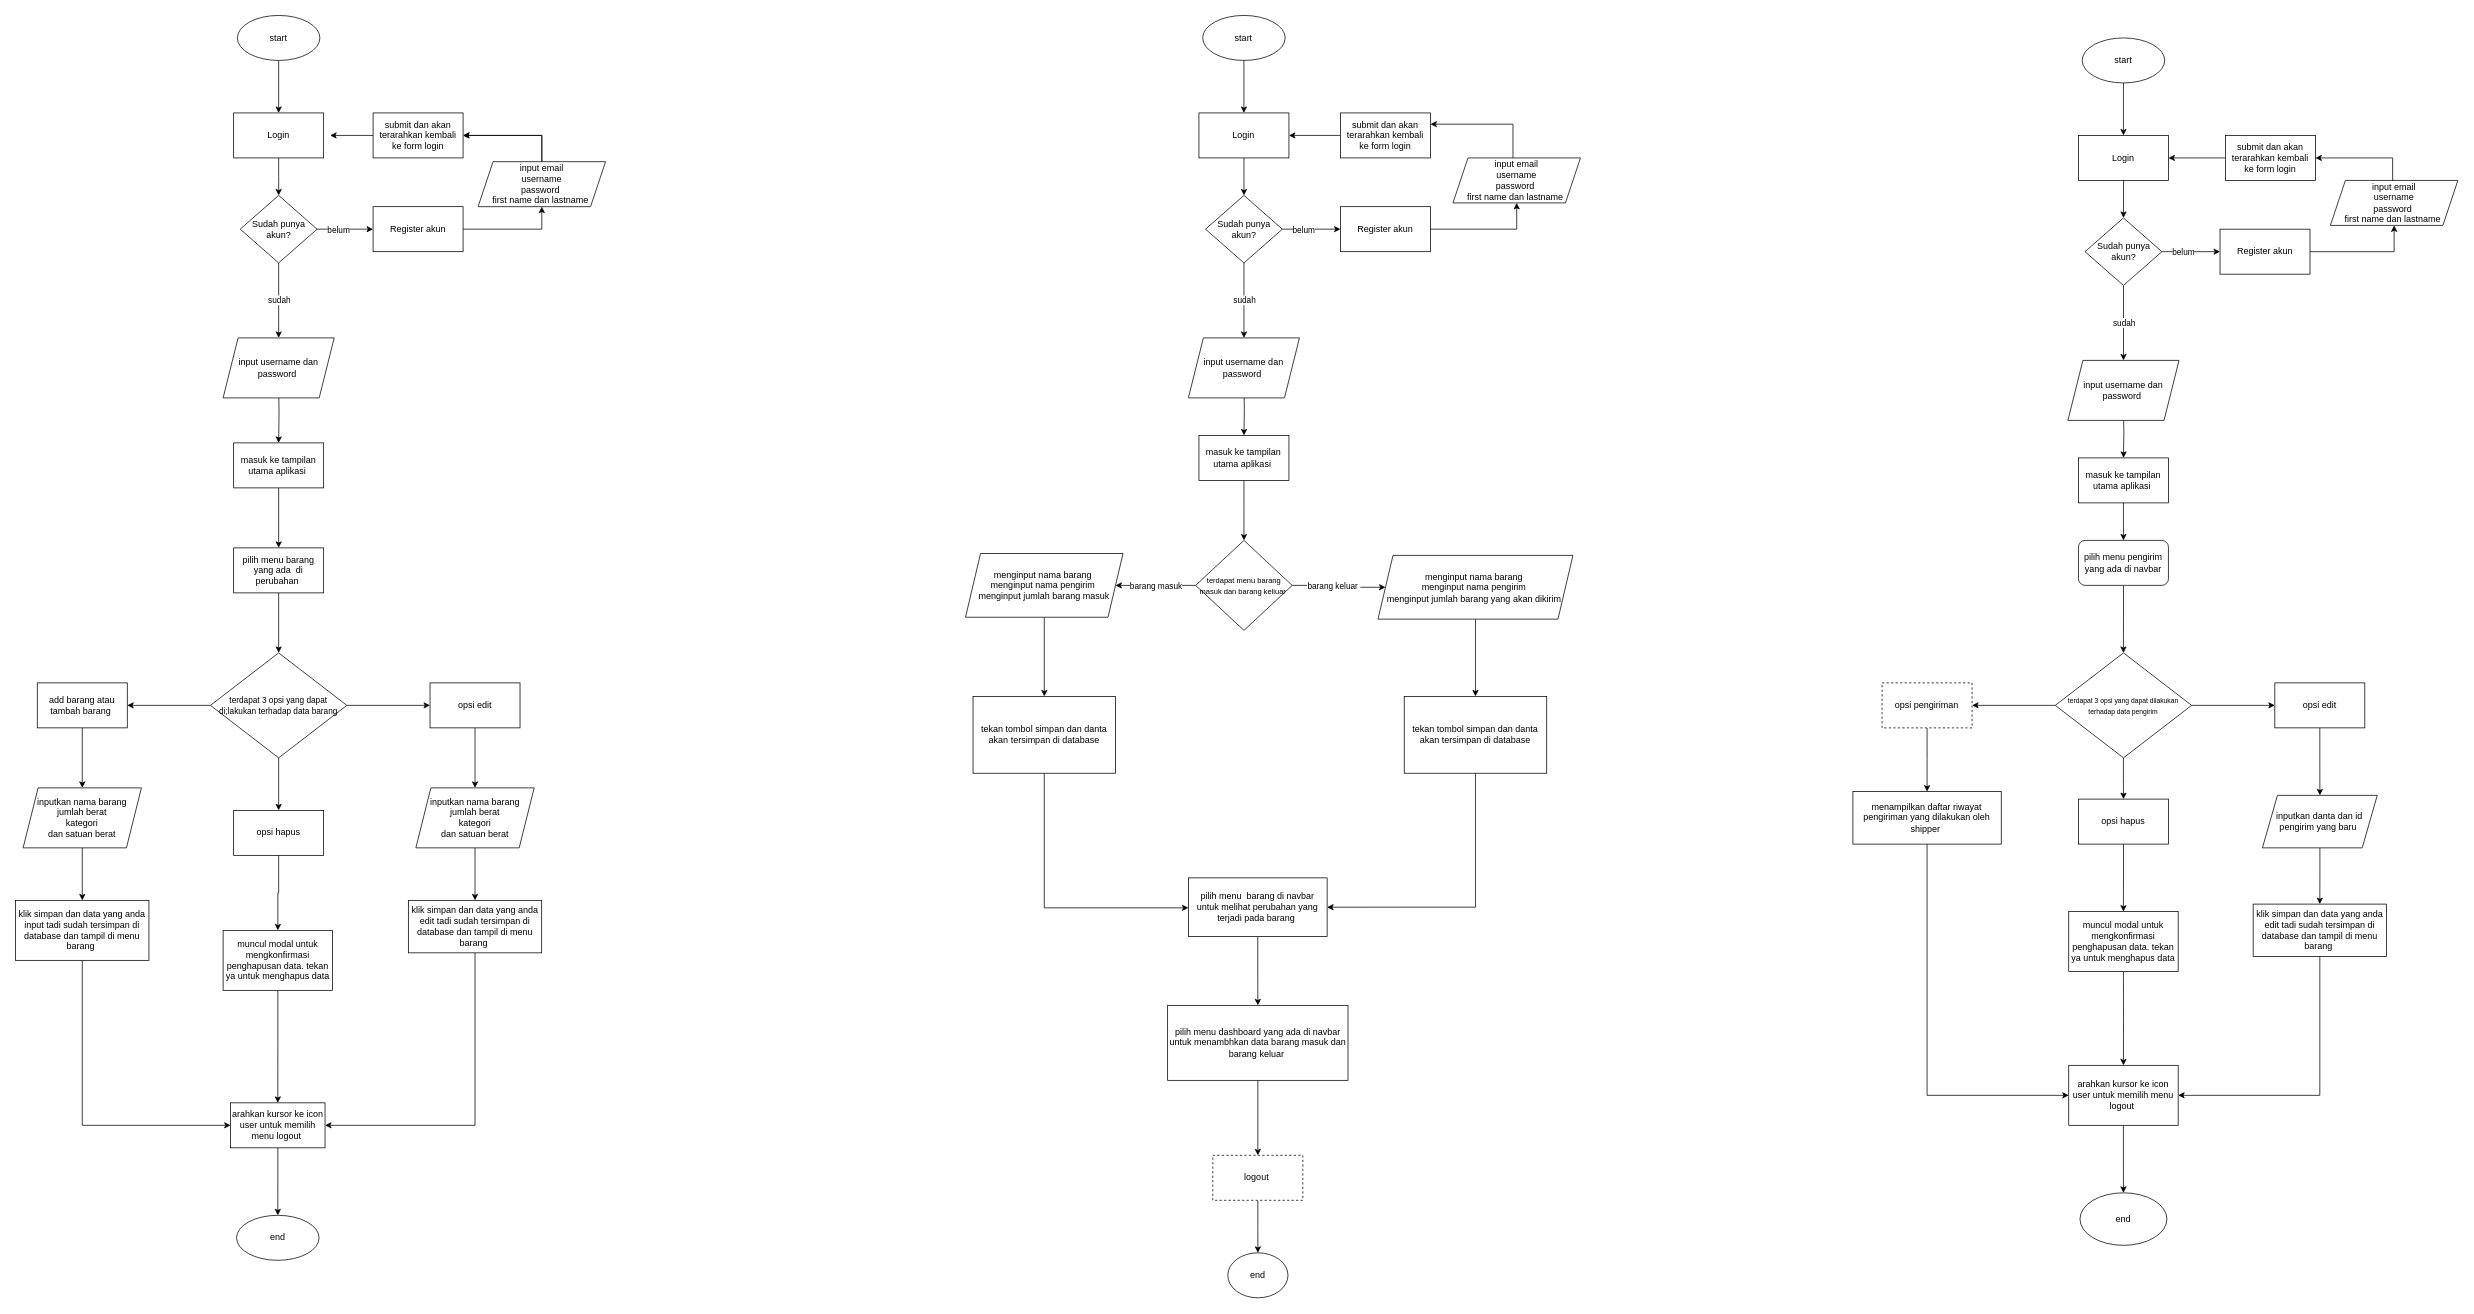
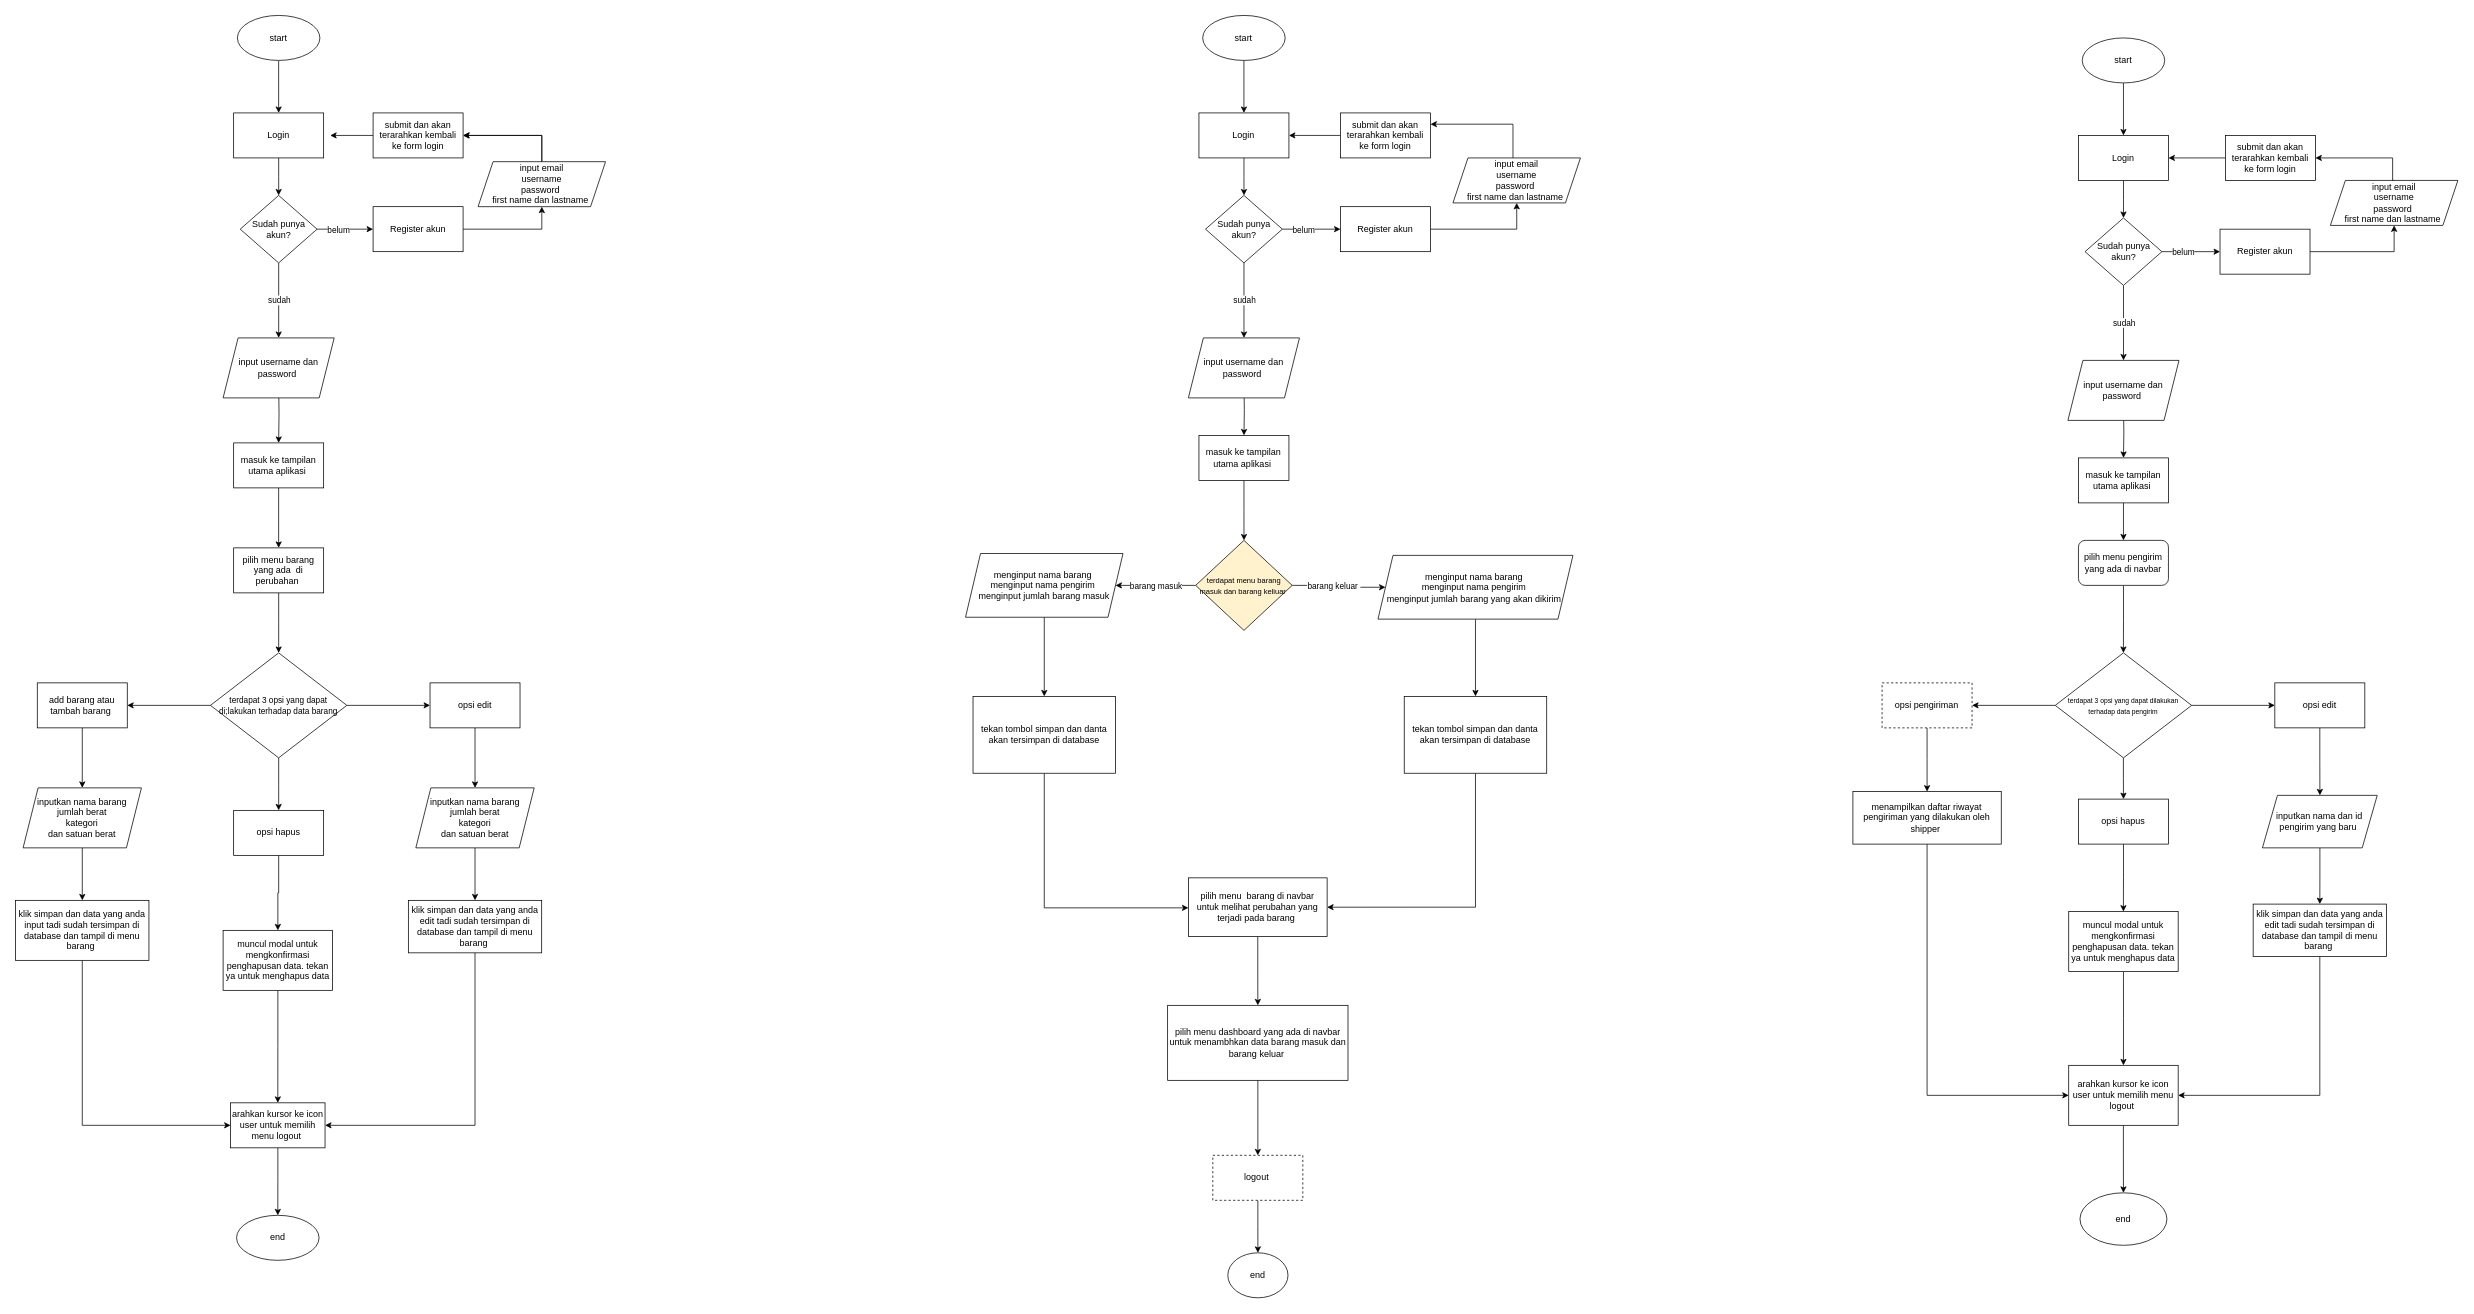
(1244, 585) -> (1244, 585)
(2320, 822) -> (2320, 822)
